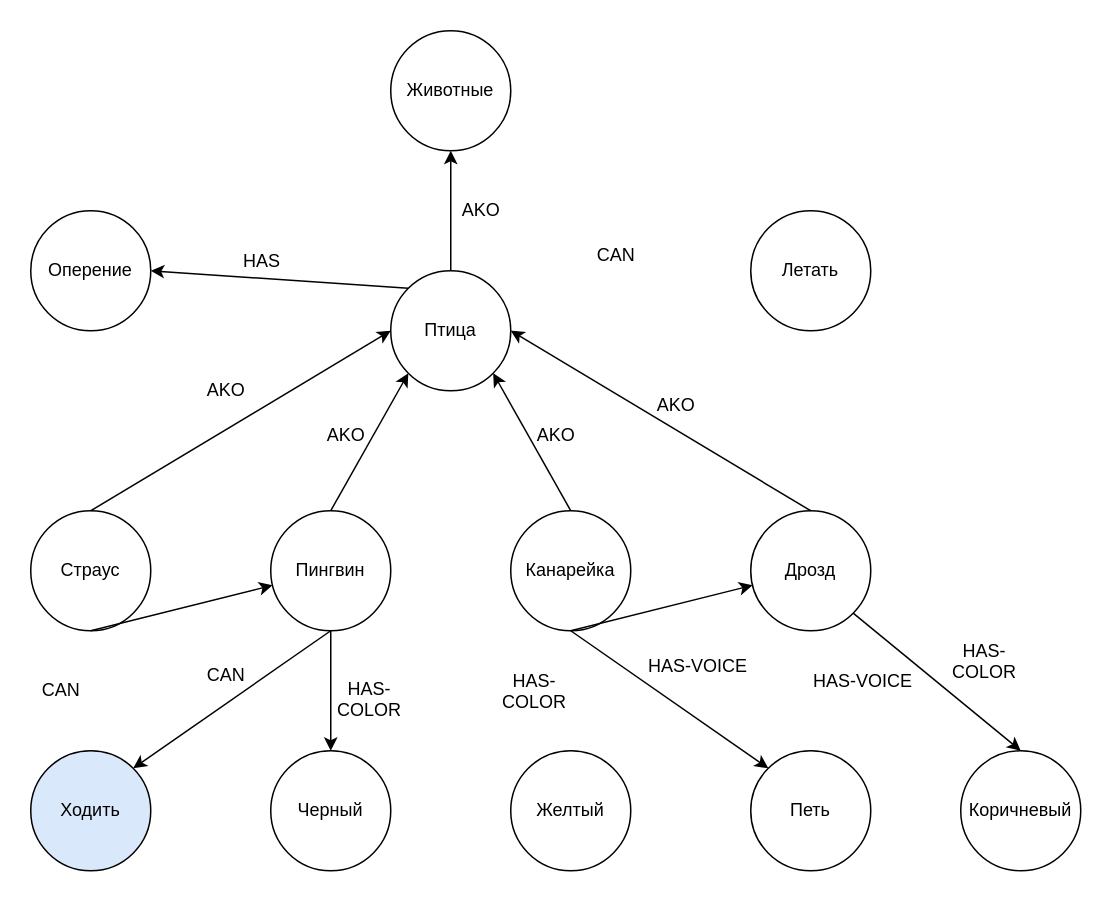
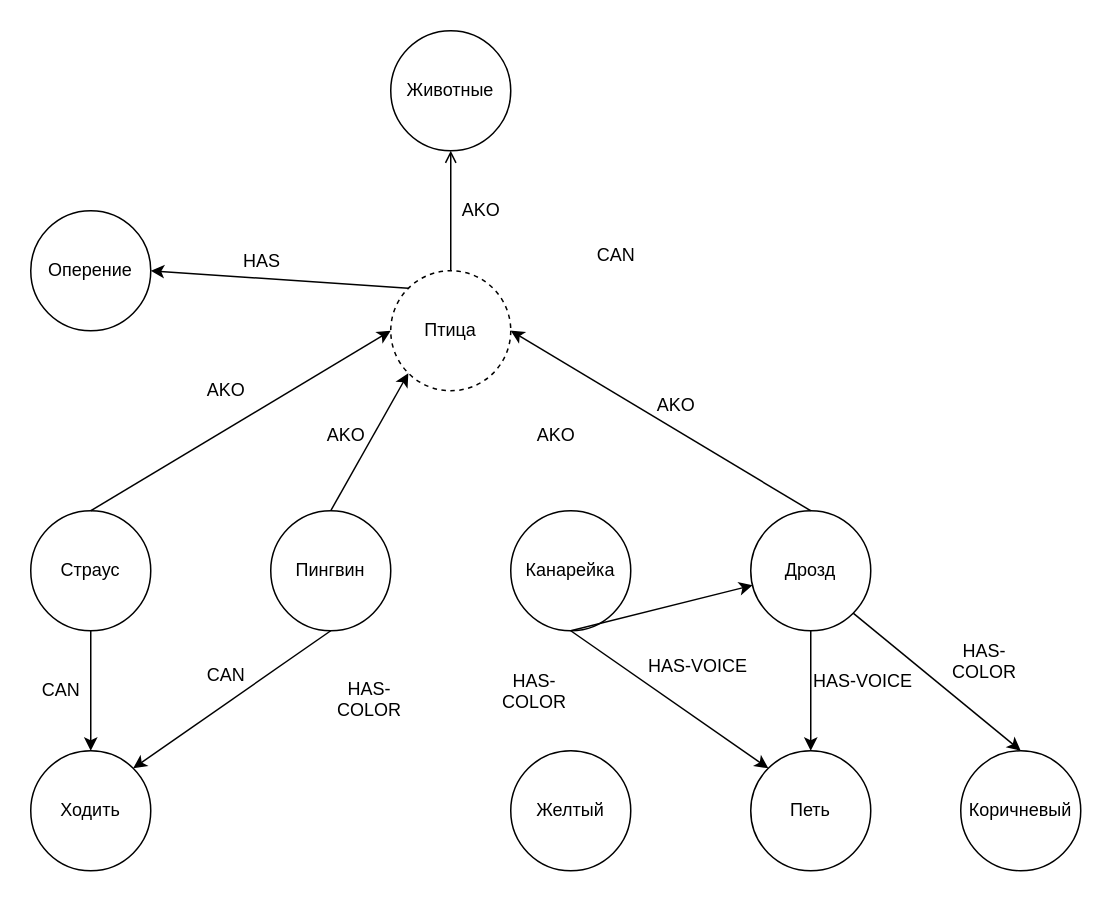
(451, 162) -> (451, 159)
(811, 271) -> none
(451, 331) -> (451, 331)
(534, 446) -> none
(177, 609) -> (91, 686)
(331, 686) -> none
none -> (811, 686)
(91, 811) -> (91, 811)
(331, 811) -> none
